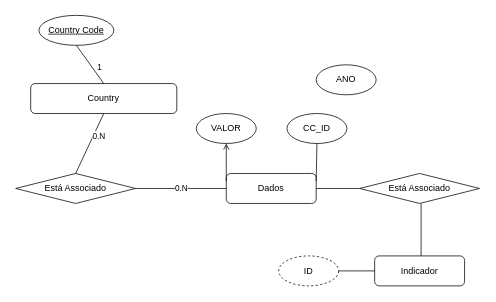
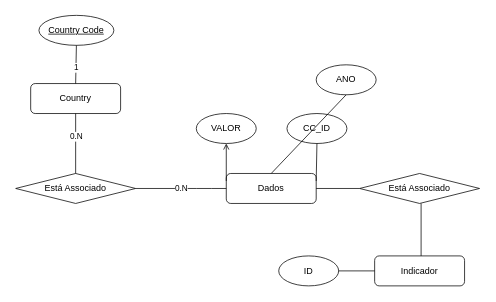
(104, 99) -> (75, 99)
none -> (309, 134)
(309, 271) -> (309, 271)
